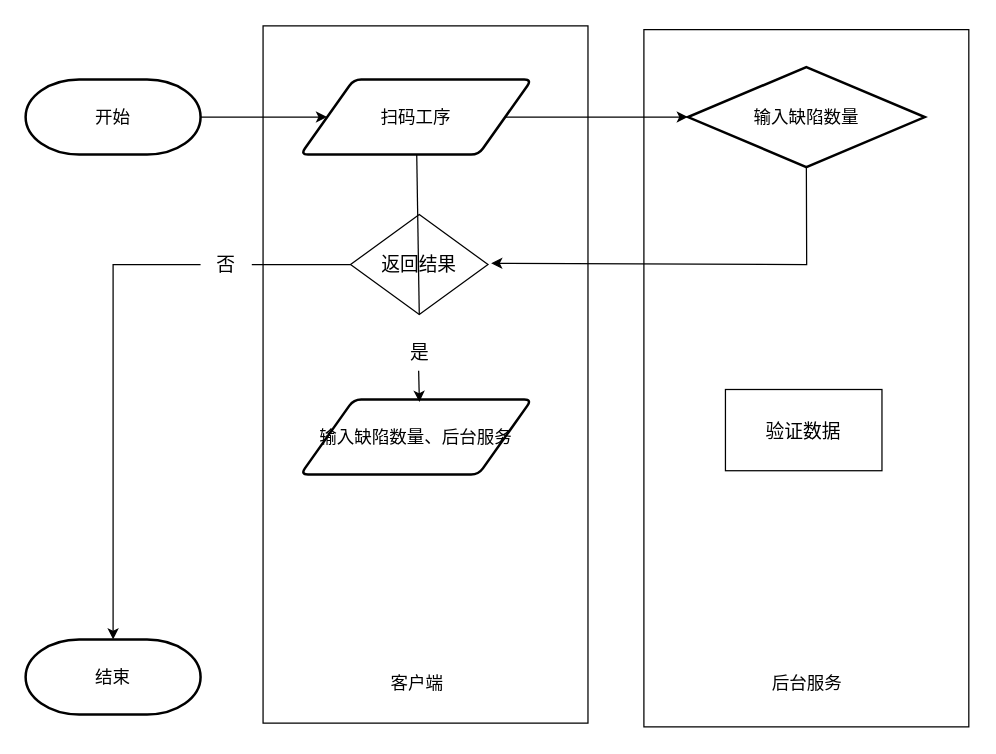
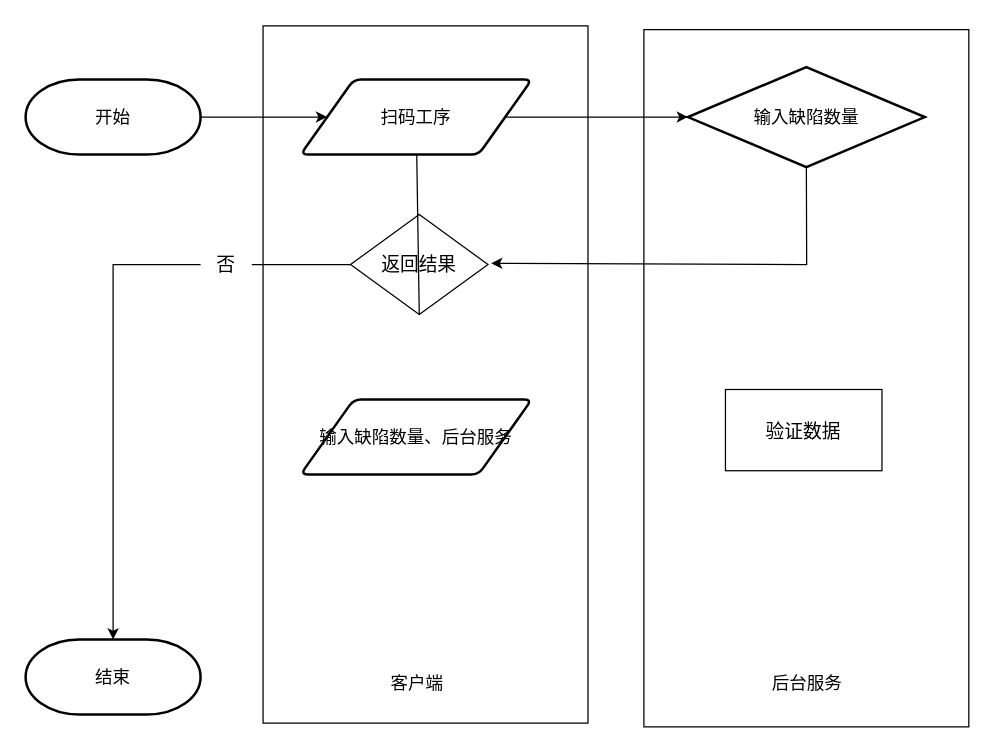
(419, 352) -> none
(419, 382) -> none
